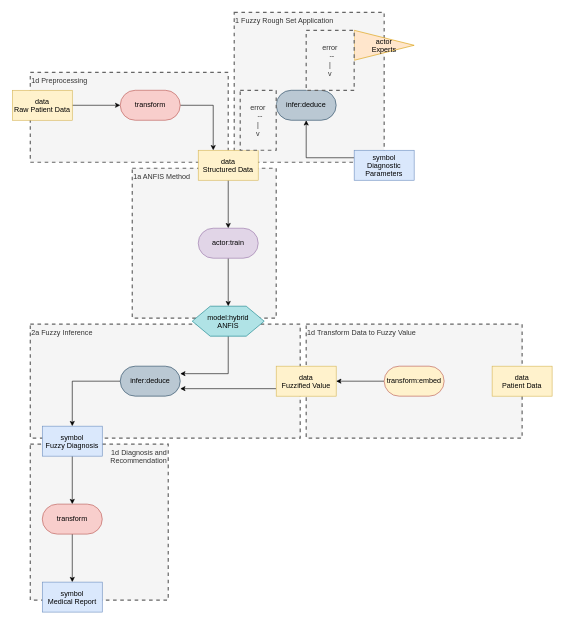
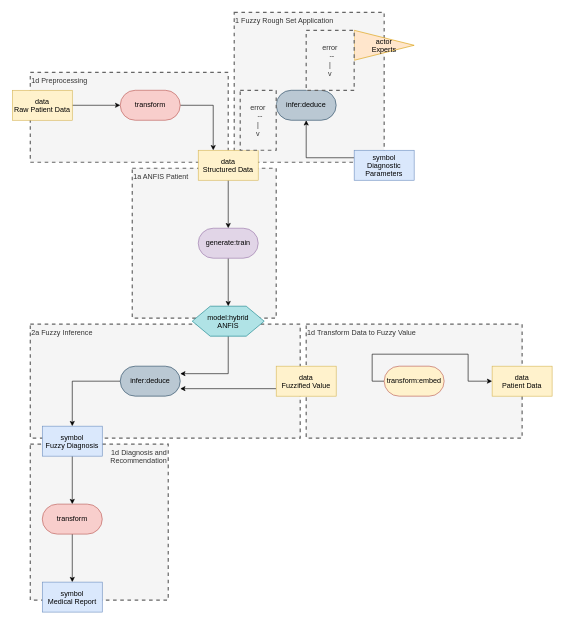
(162, 177) -> (163, 177)
(228, 243) -> (228, 243)
(341, 381) -> (467, 354)
